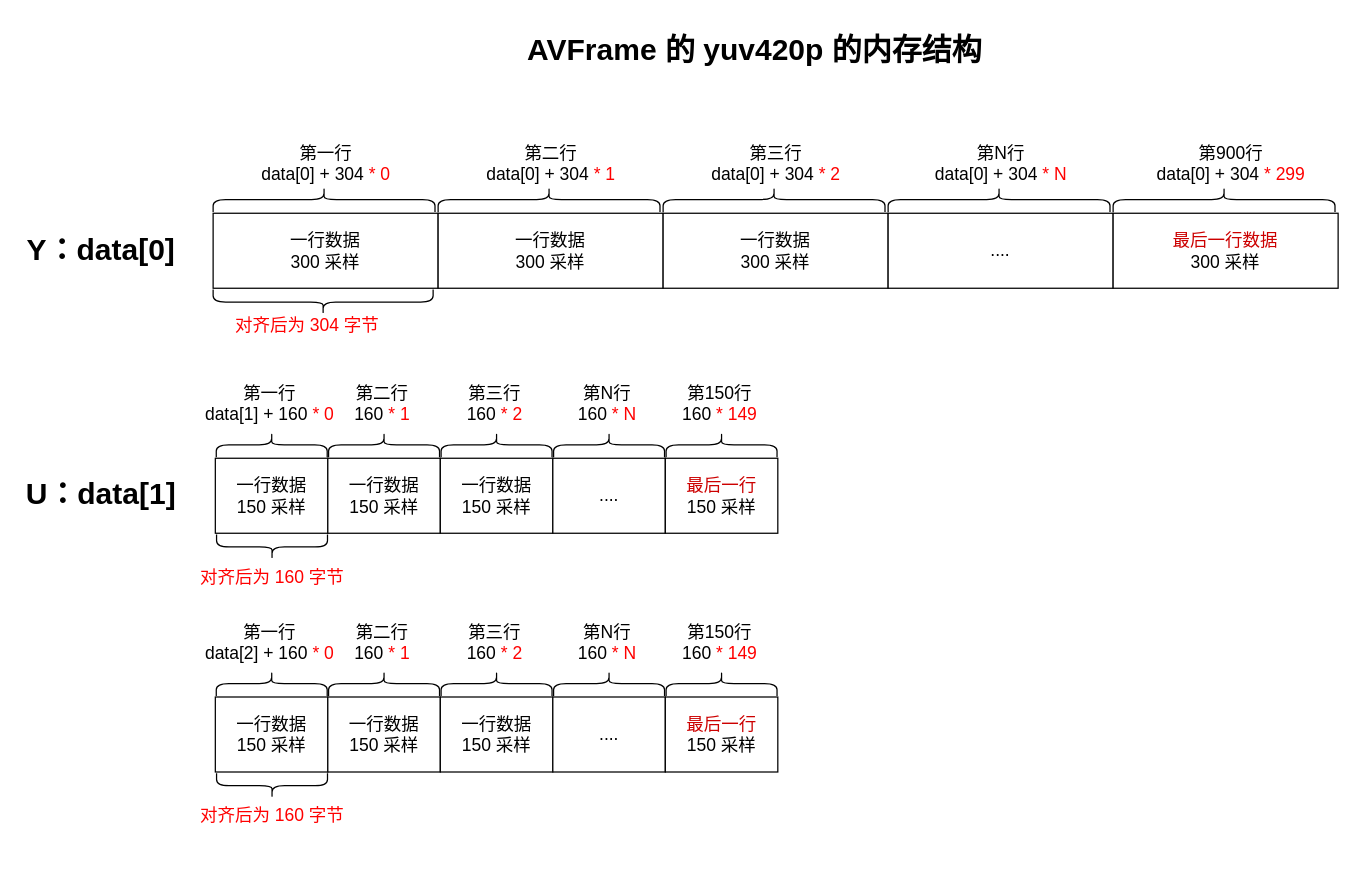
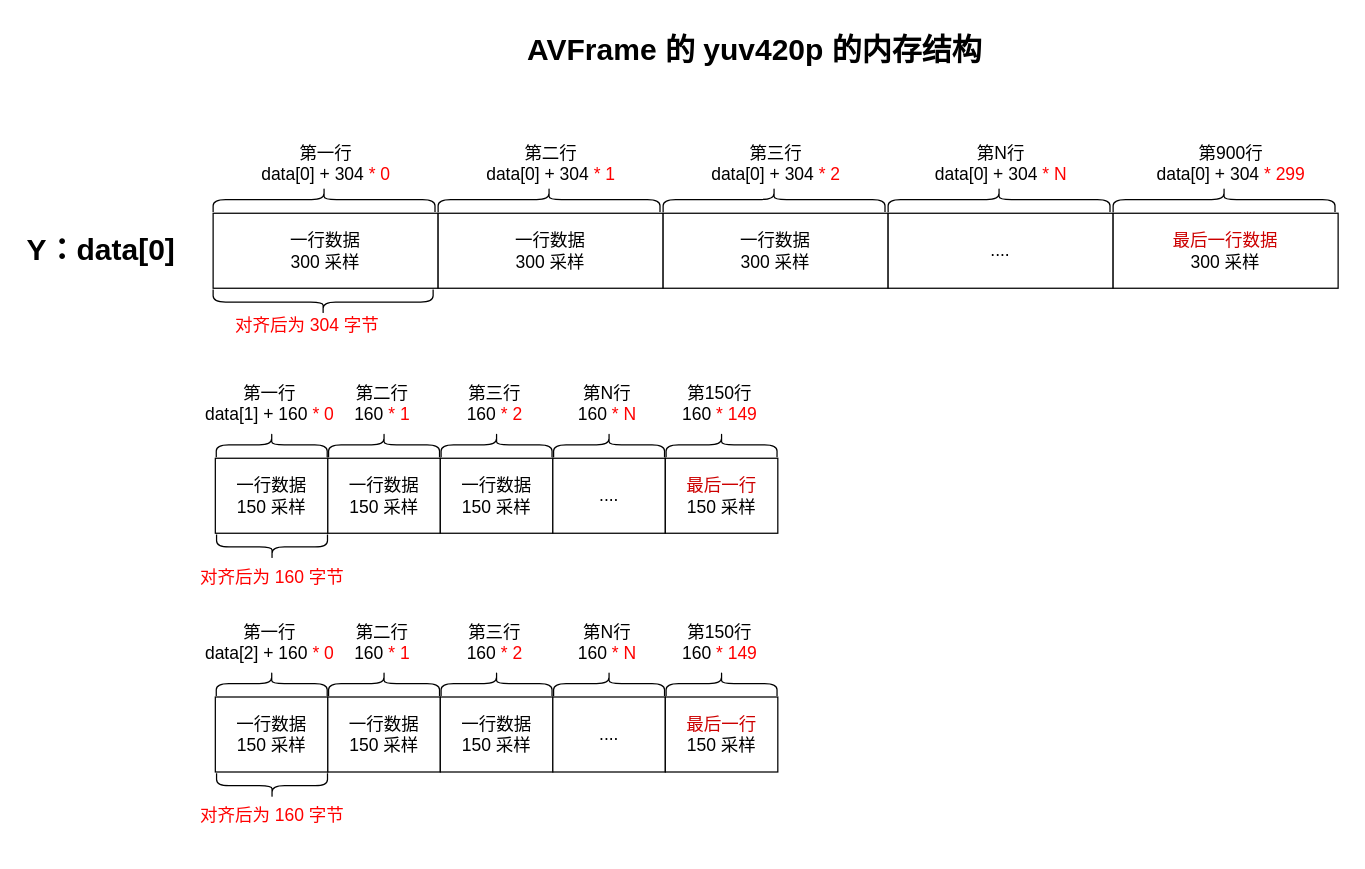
(101, 494) -> none
